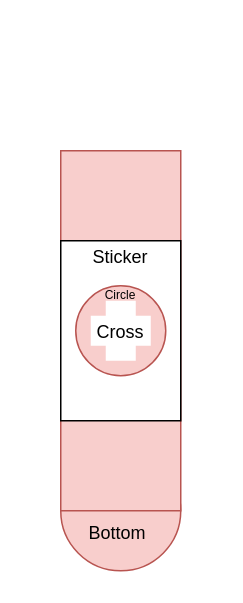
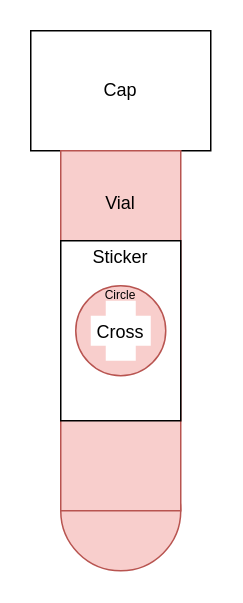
none -> (121, 91)
none -> (121, 203)
(117, 533) -> none
